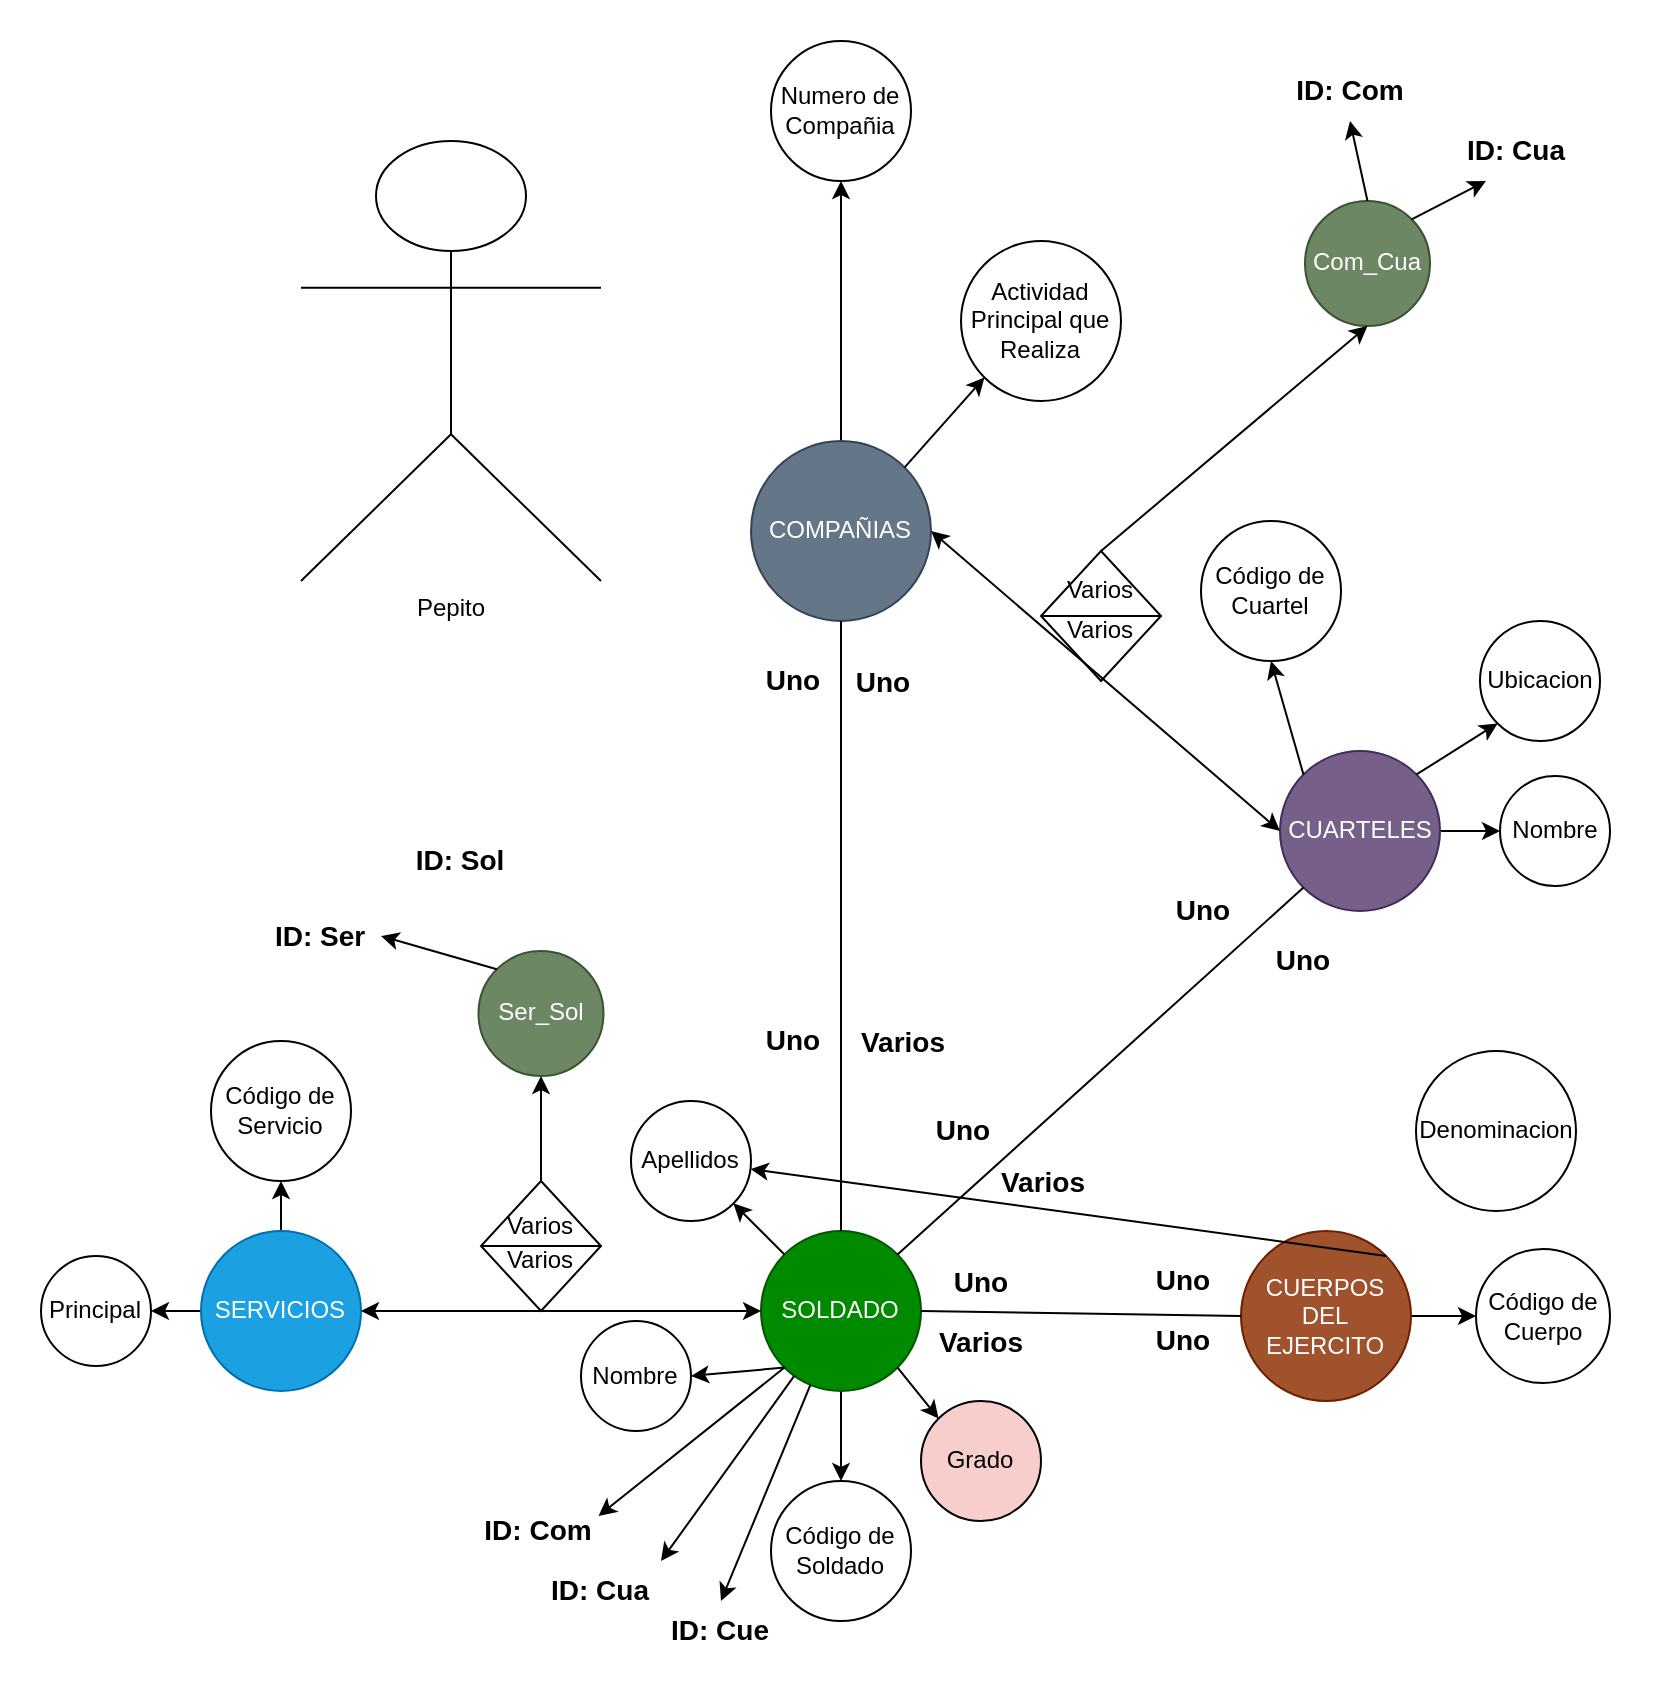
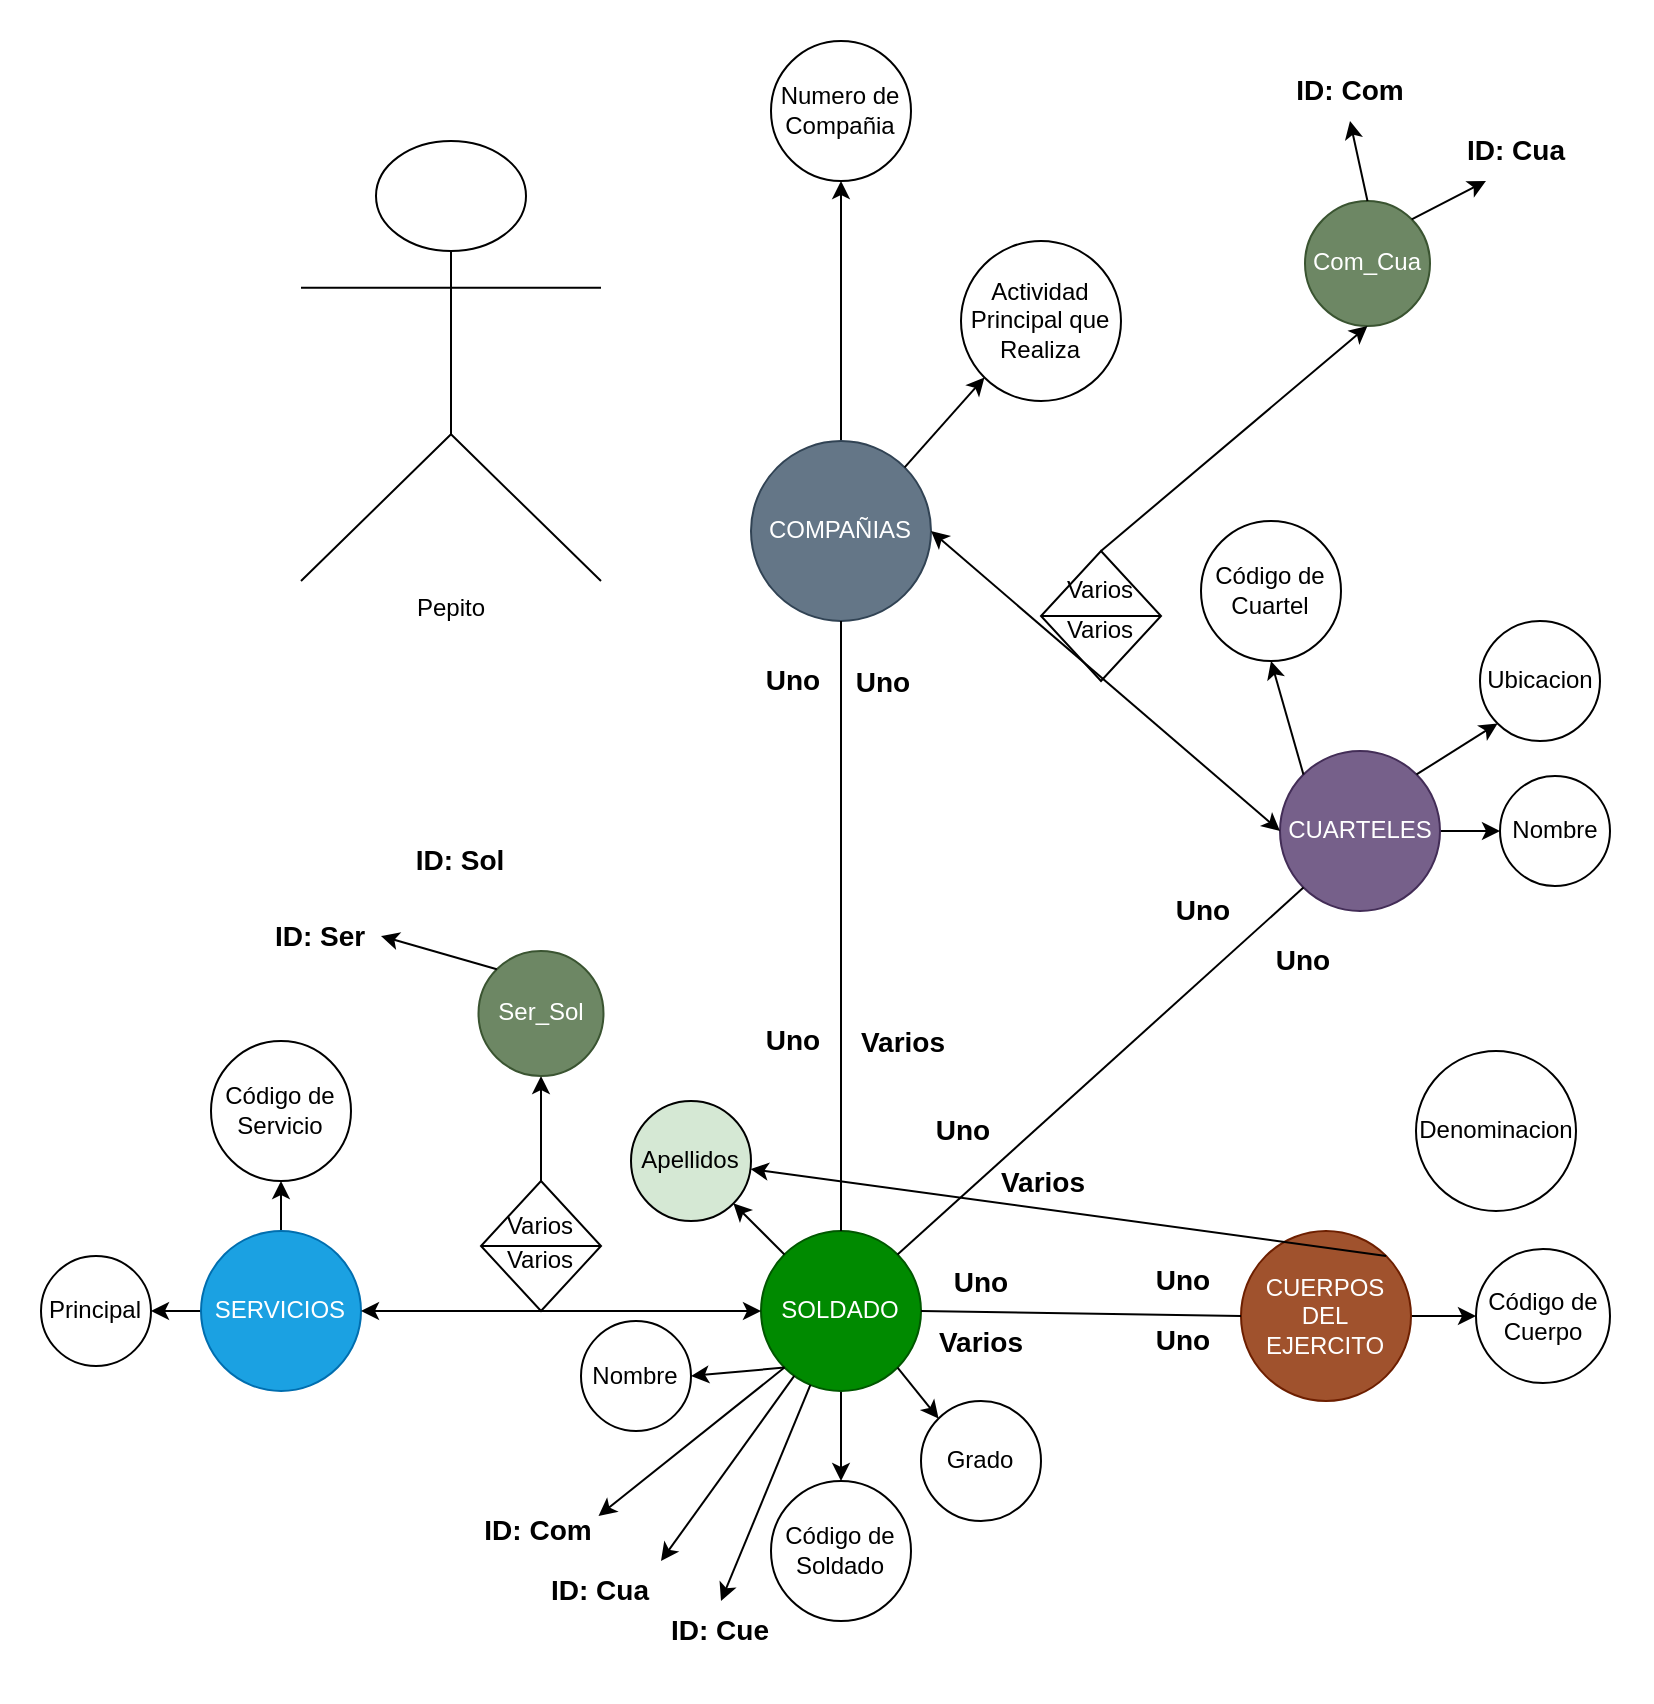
(691, 1161) -> (691, 1161)
(981, 1461) -> (981, 1461)
